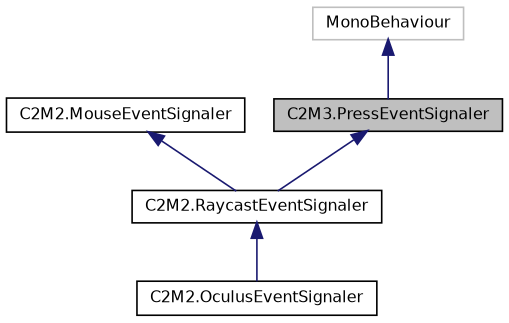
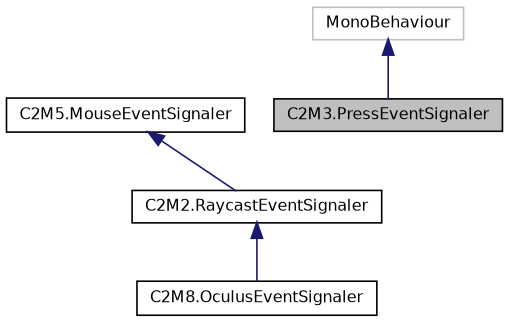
(126, 115) -> (126, 115)
(316, 165) -> none
(257, 298) -> (257, 298)
